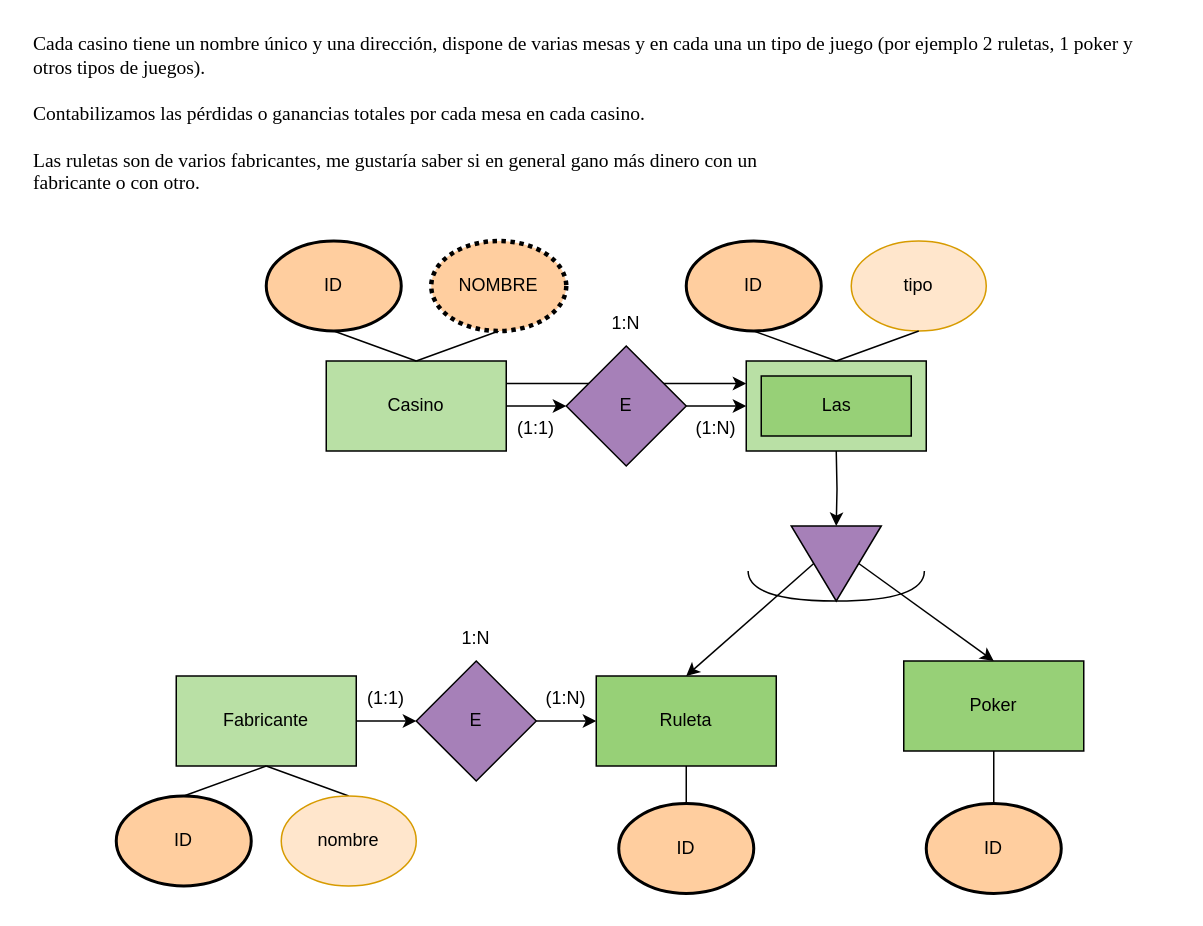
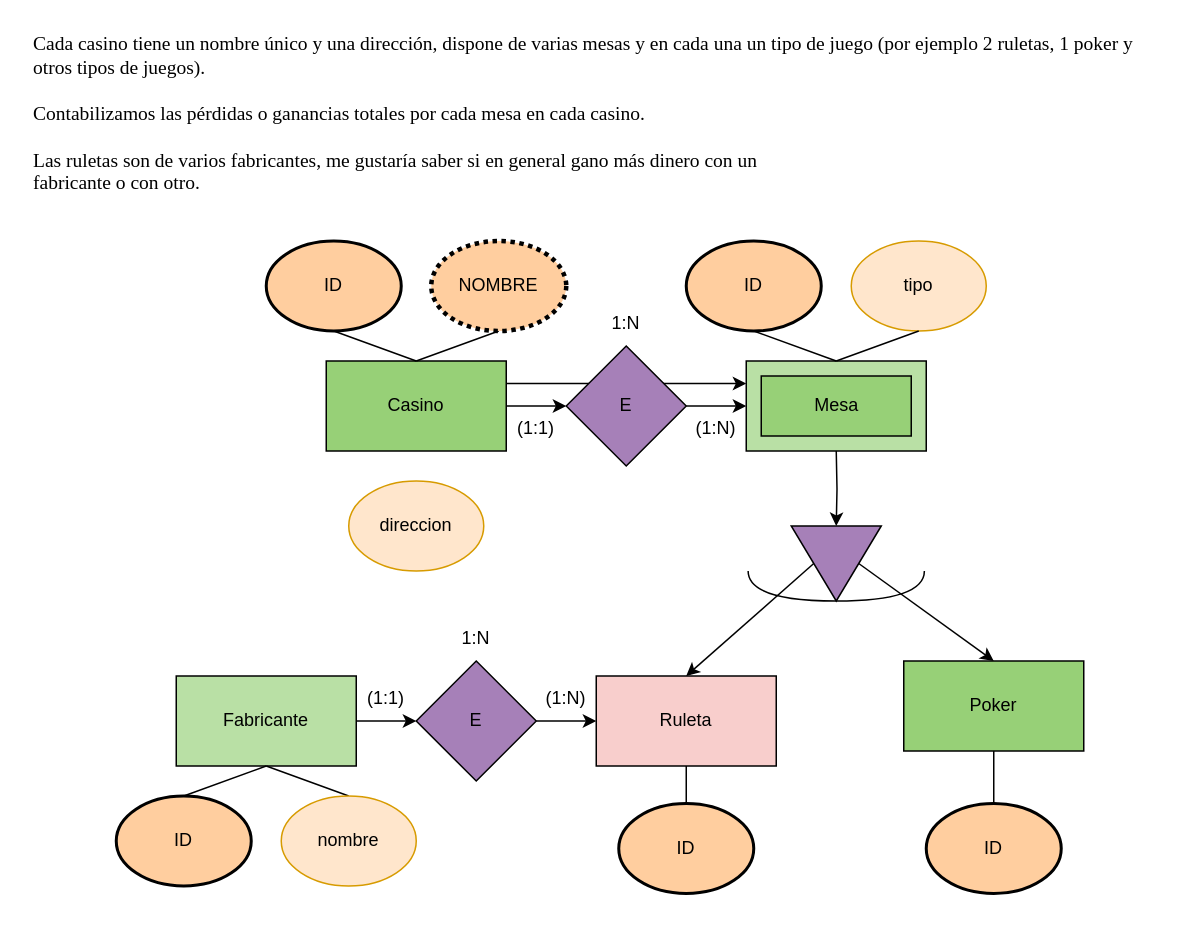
(416, 406) -> (416, 406)
(837, 406) -> (837, 406)
none -> (416, 526)
(686, 721) -> (686, 721)
